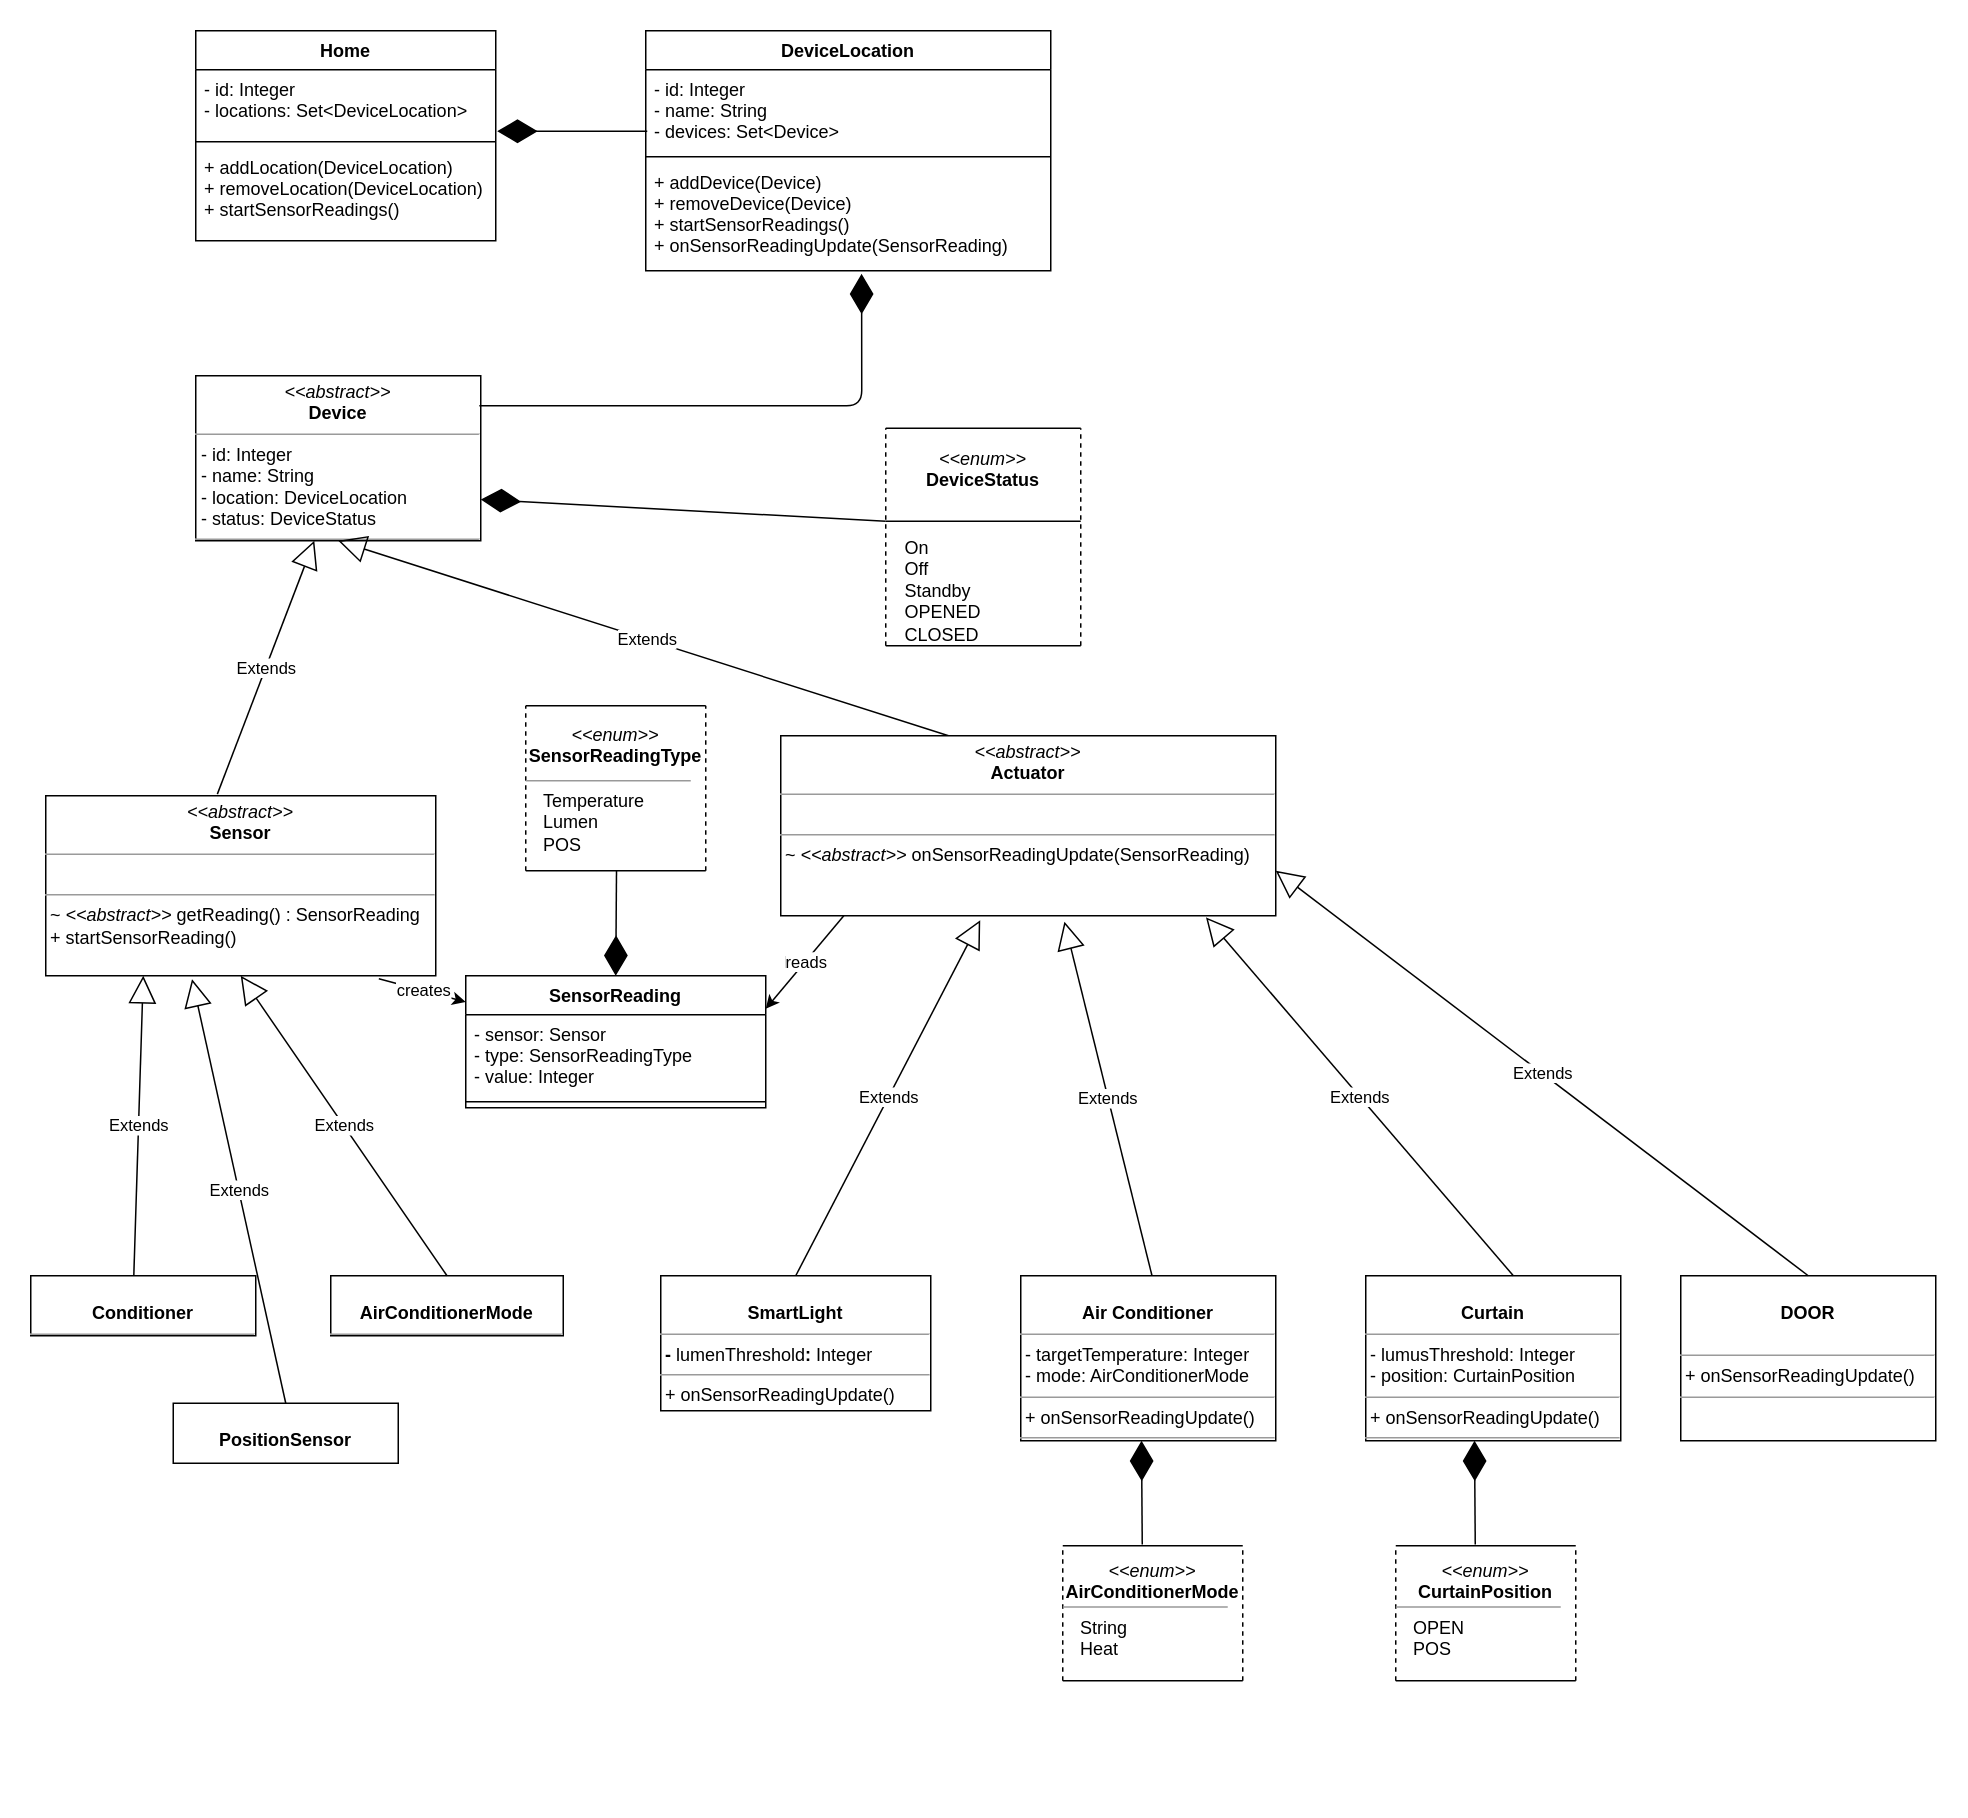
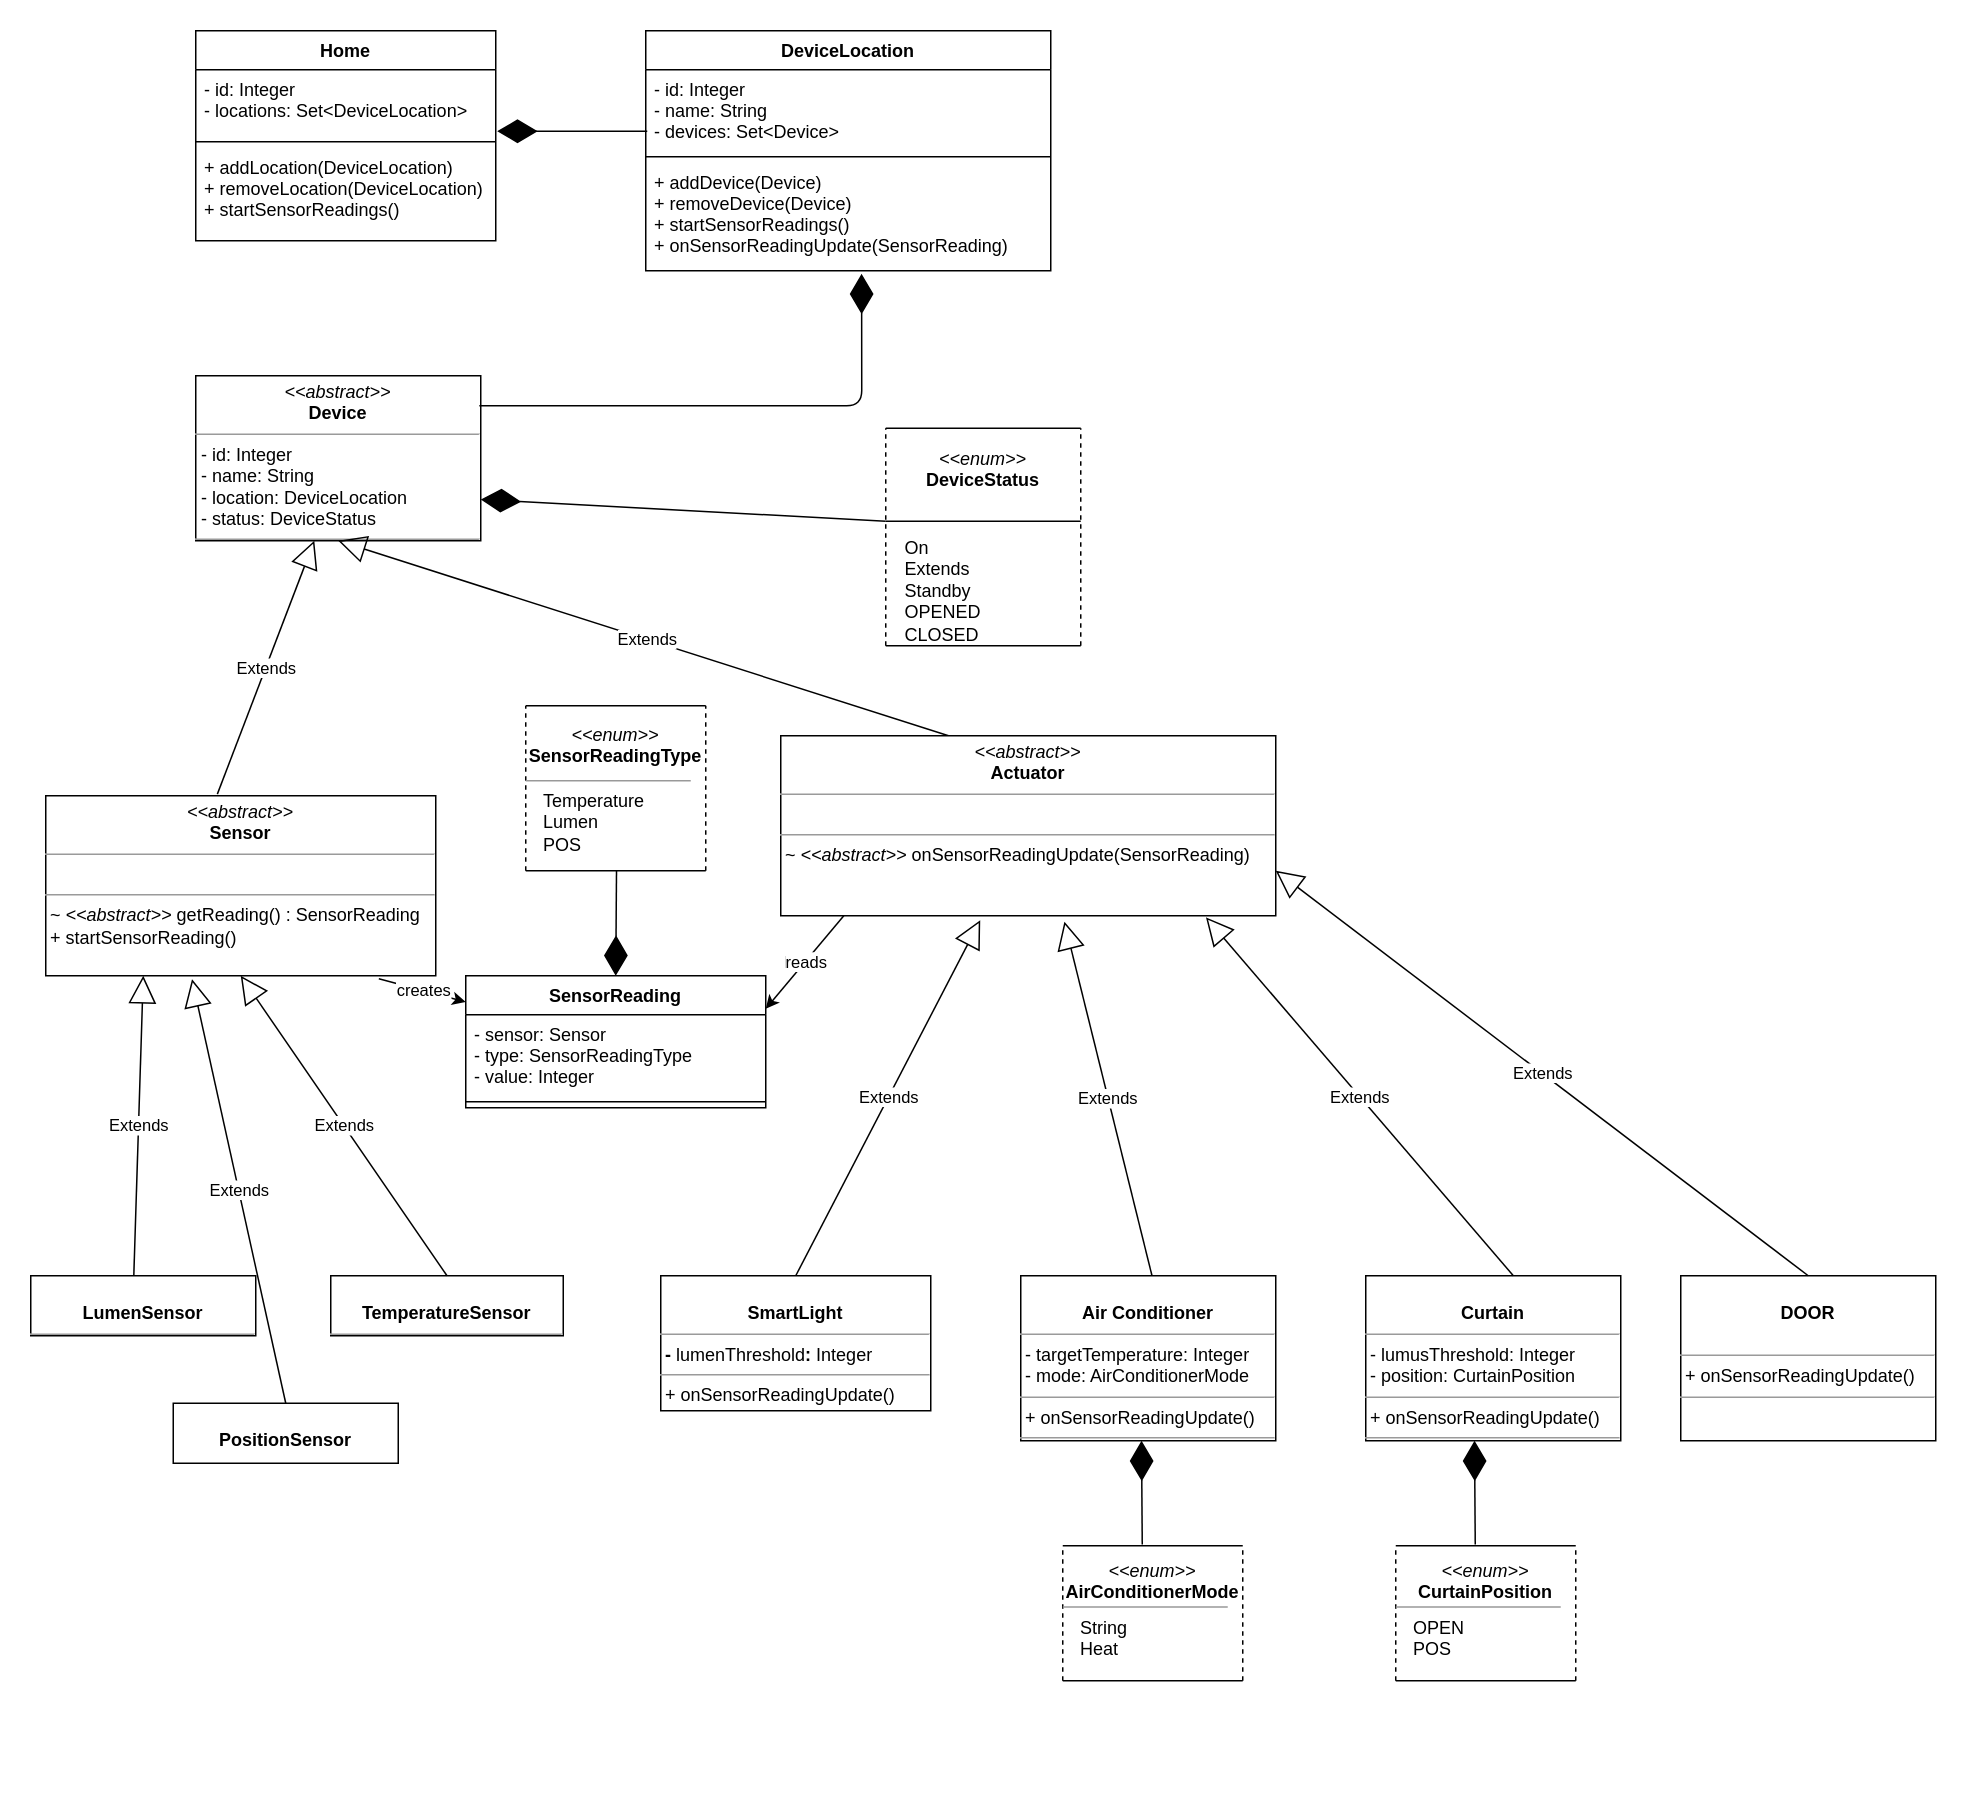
(941, 592) -> (941, 592)
(82, 1287) -> (86, 1287)
(414, 1287) -> (416, 1287)
